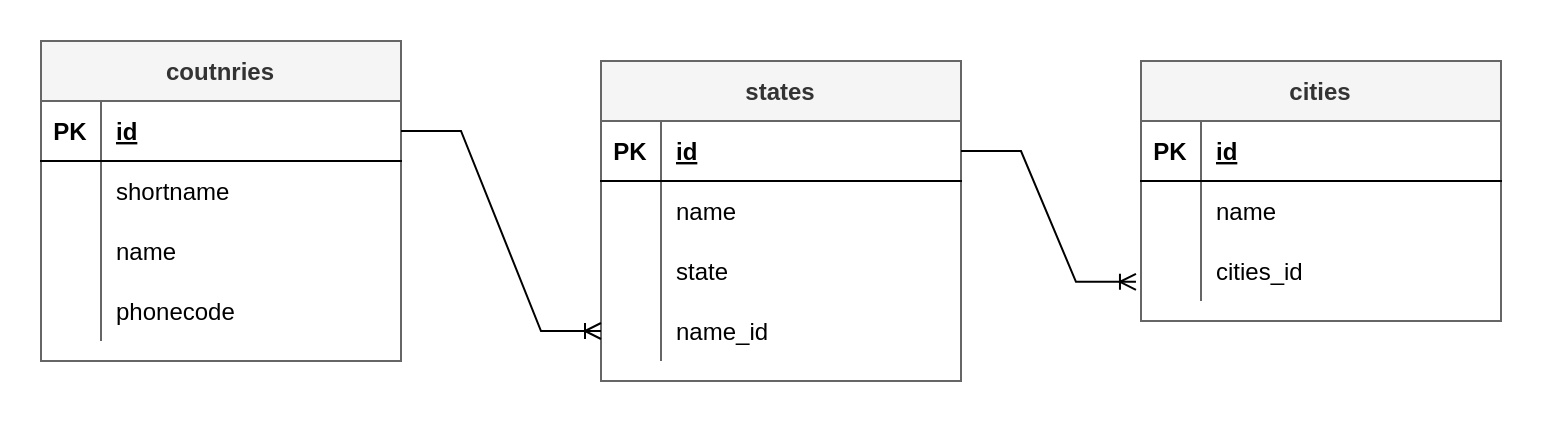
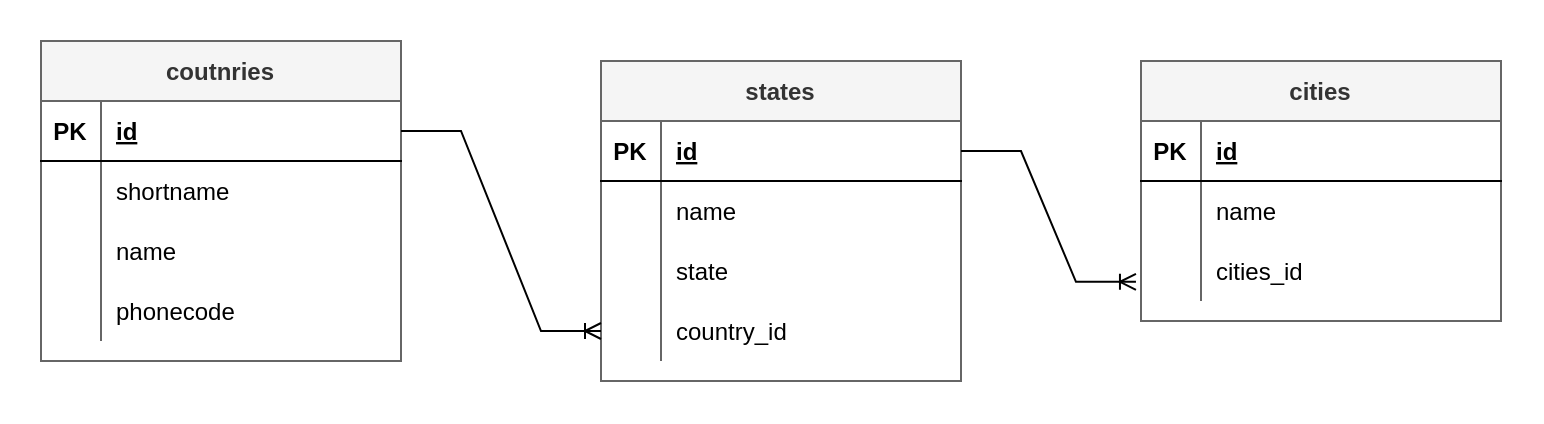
(720, 332) -> (740, 332)
